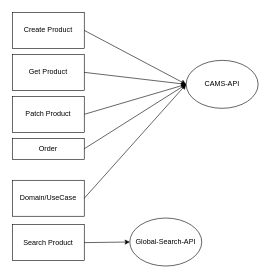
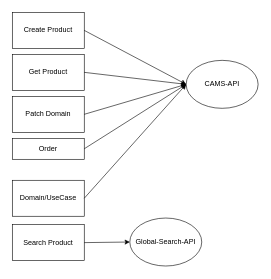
(48, 114) -> (48, 114)
